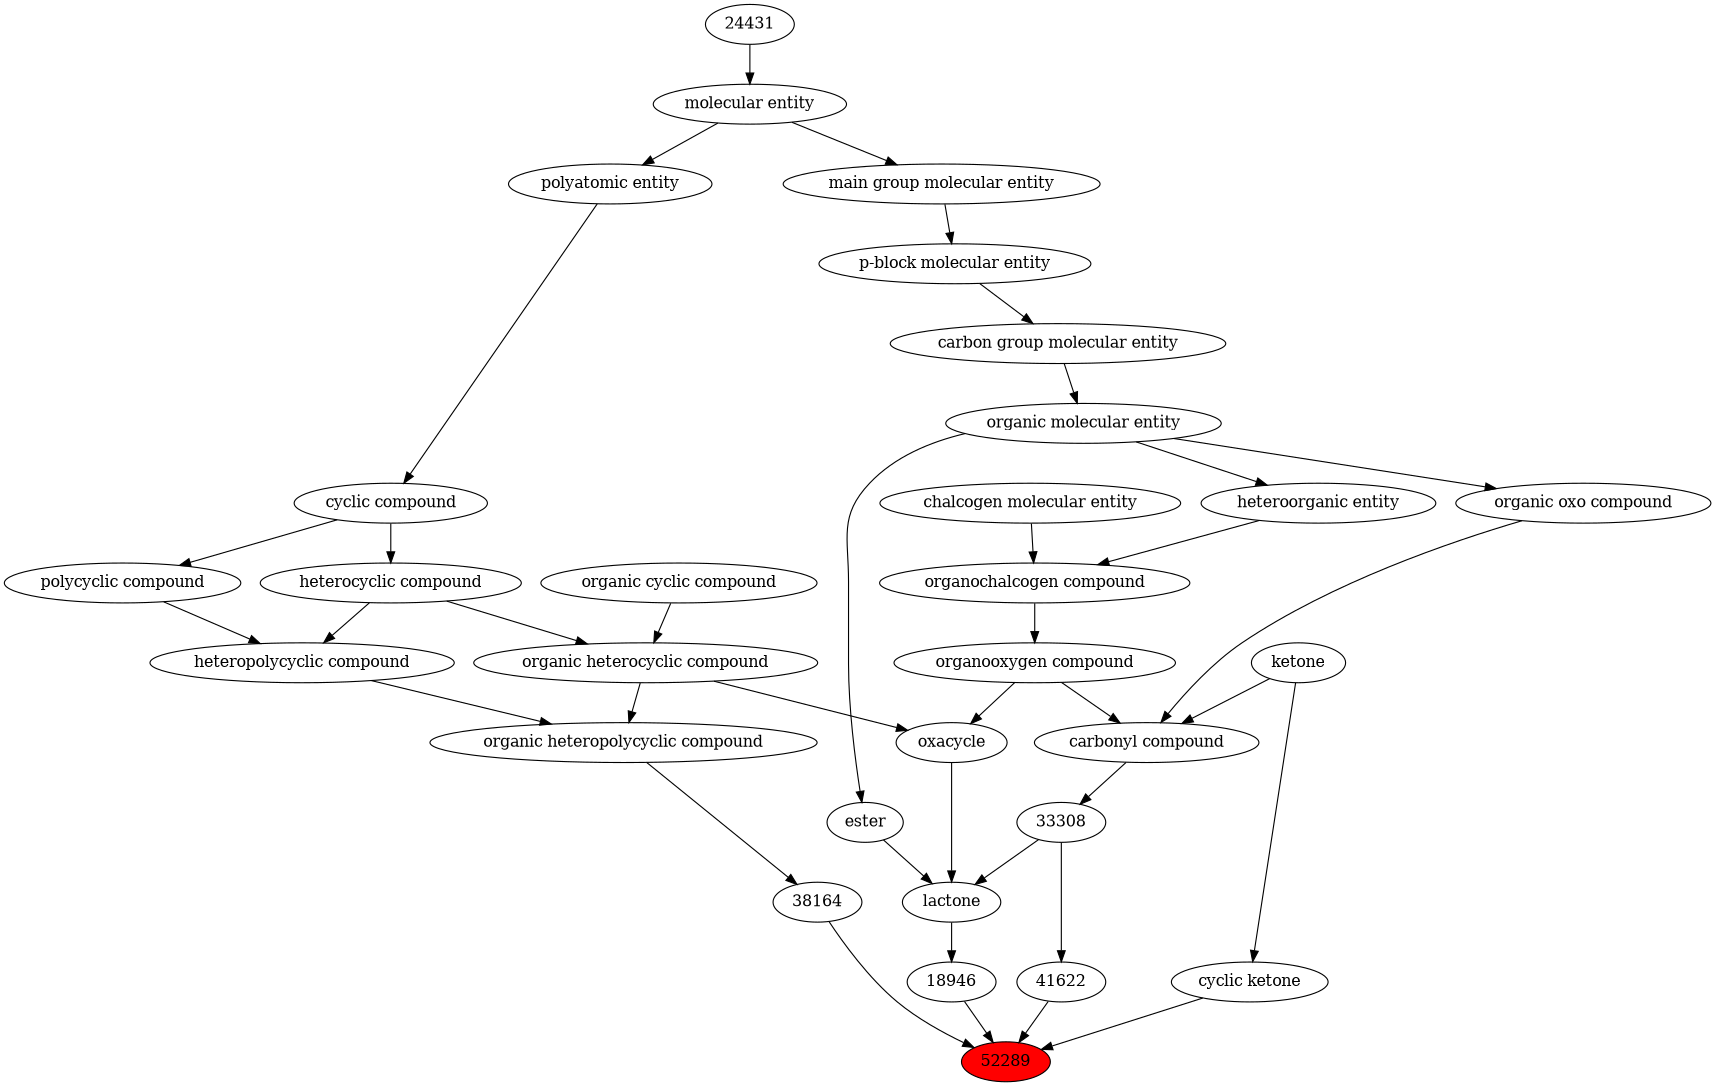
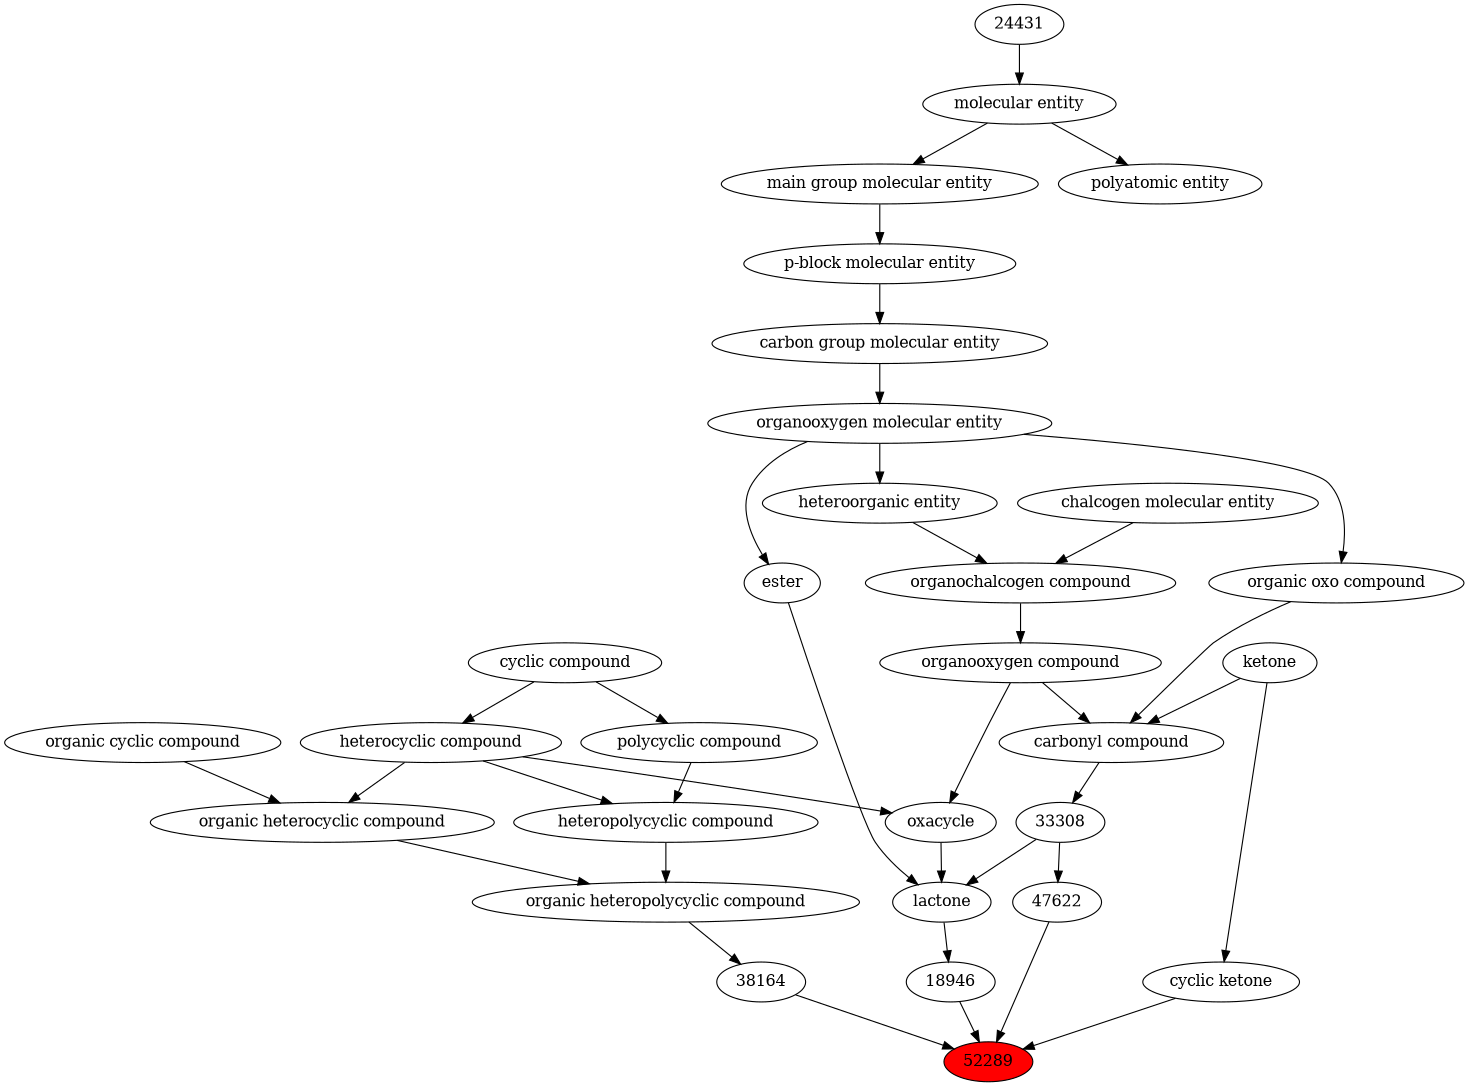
(504, 339) -> none
(1083, 423) -> (880, 423)
(805, 704) -> (702, 783)
(1061, 982) -> (1057, 902)
